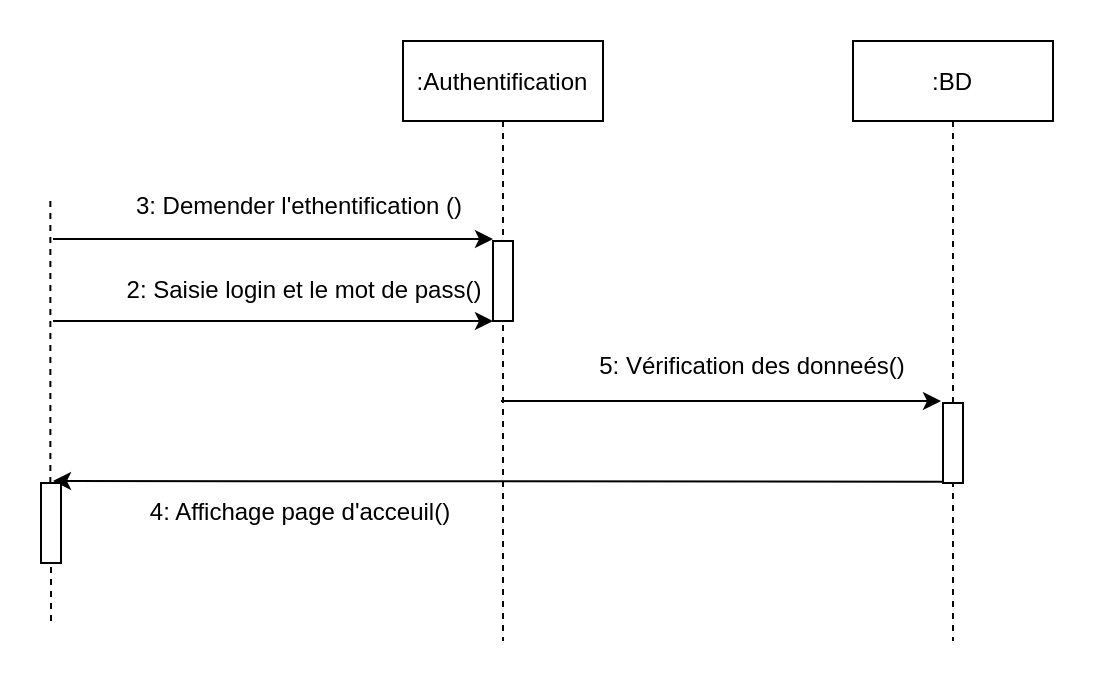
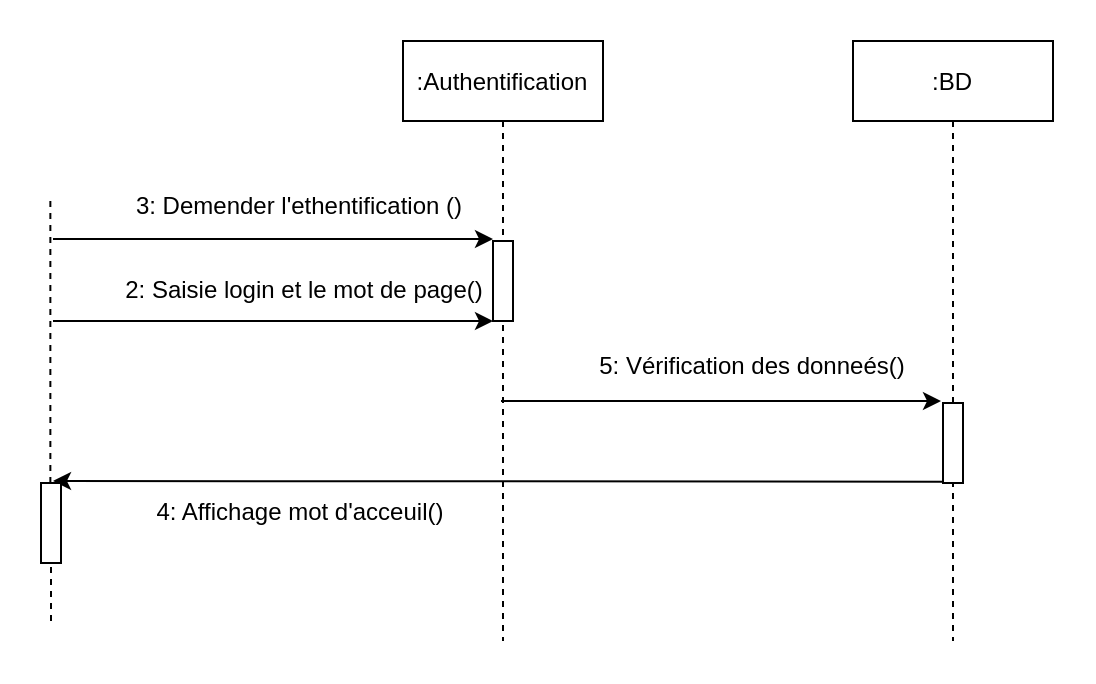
(305, 291) -> (305, 291)
(301, 513) -> (301, 513)
